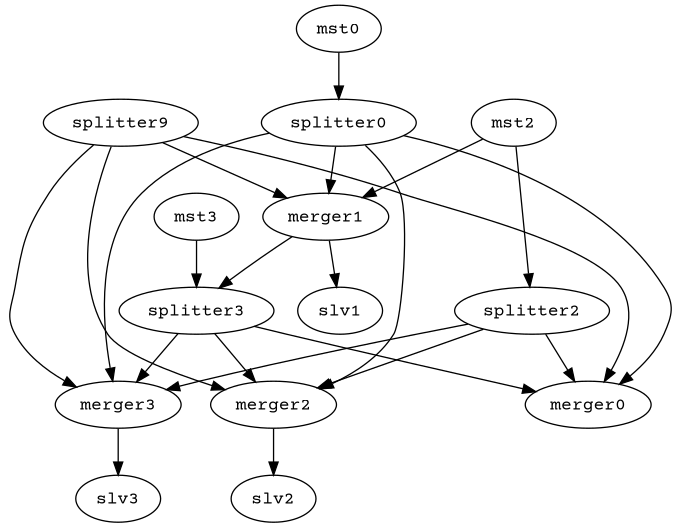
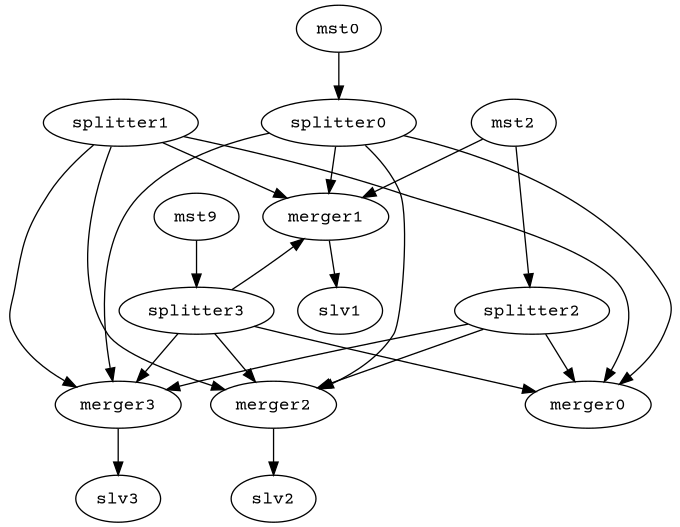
(121, 123) -> (121, 123)
(197, 217) -> (197, 217)
(261, 258) -> (263, 269)
